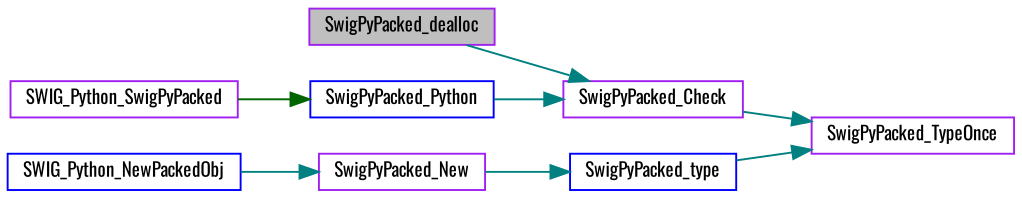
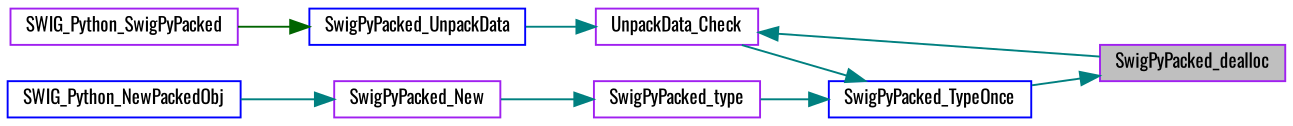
none -> (1056, 82)
(402, 99) -> (417, 27)
(653, 99) -> (677, 27)
(913, 136) -> (930, 99)
(653, 172) -> (677, 99)
